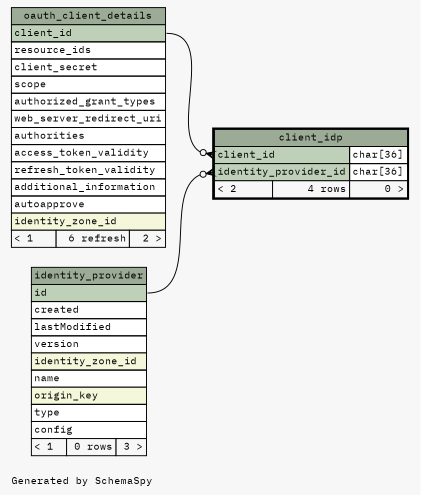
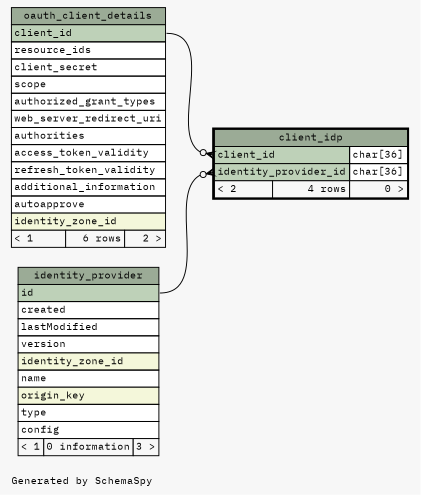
(98, 238) -> (102, 238)
(94, 447) -> (88, 447)
